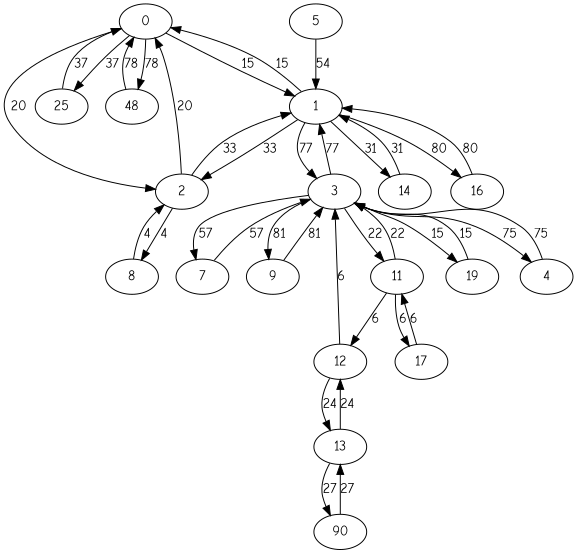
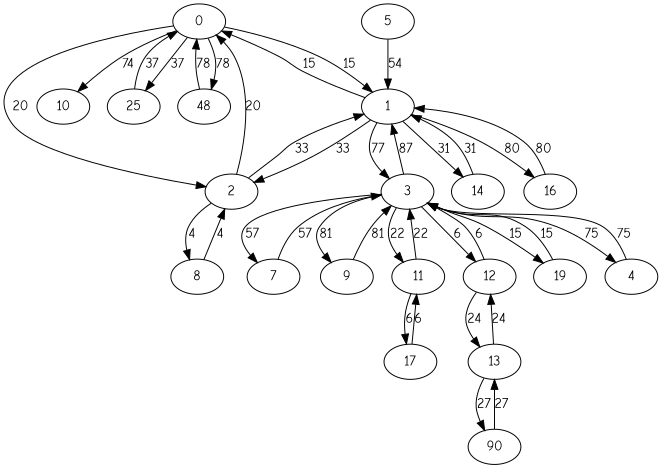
none -> (63, 107)
(332, 149) -> (406, 149)
(372, 315) -> (445, 230)
